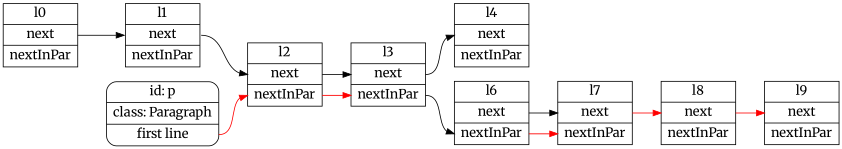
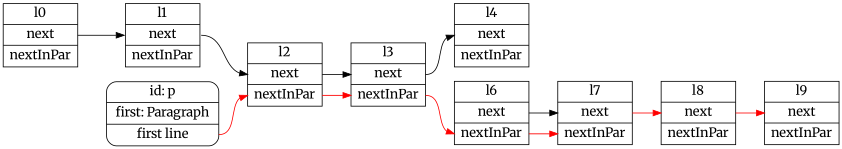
(439, 111) -> (439, 111)
(163, 113) -> (163, 113)
